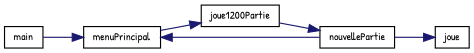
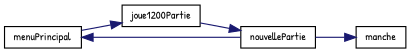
(24, 37) -> none
(452, 37) -> (381, 37)
